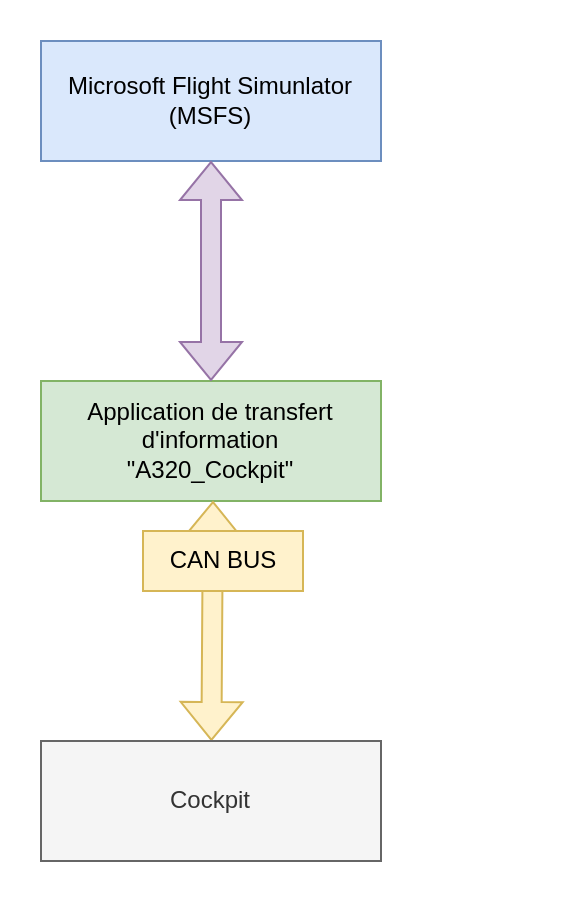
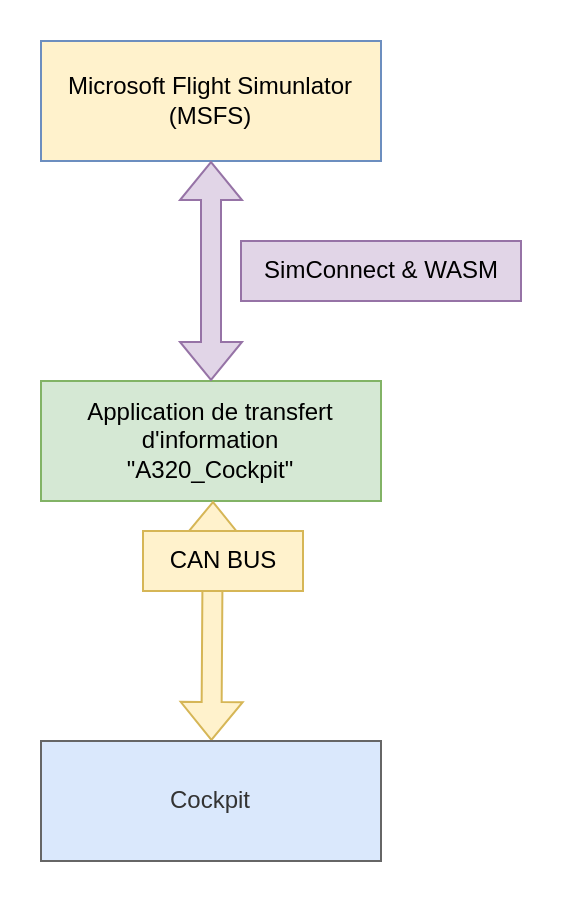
(211, 101) -> (211, 101)
none -> (381, 271)
(211, 801) -> (211, 801)
